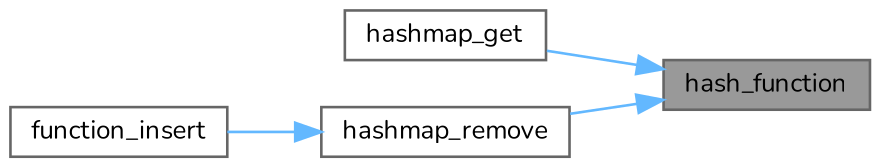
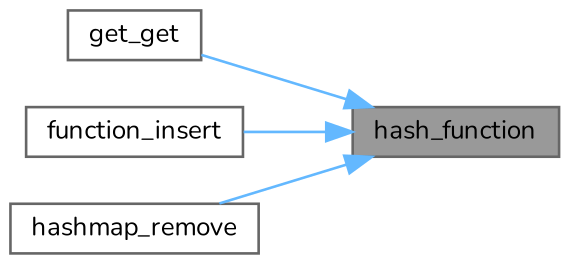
(445, 35) -> (135, 35)
(261, 132) -> (285, 132)
